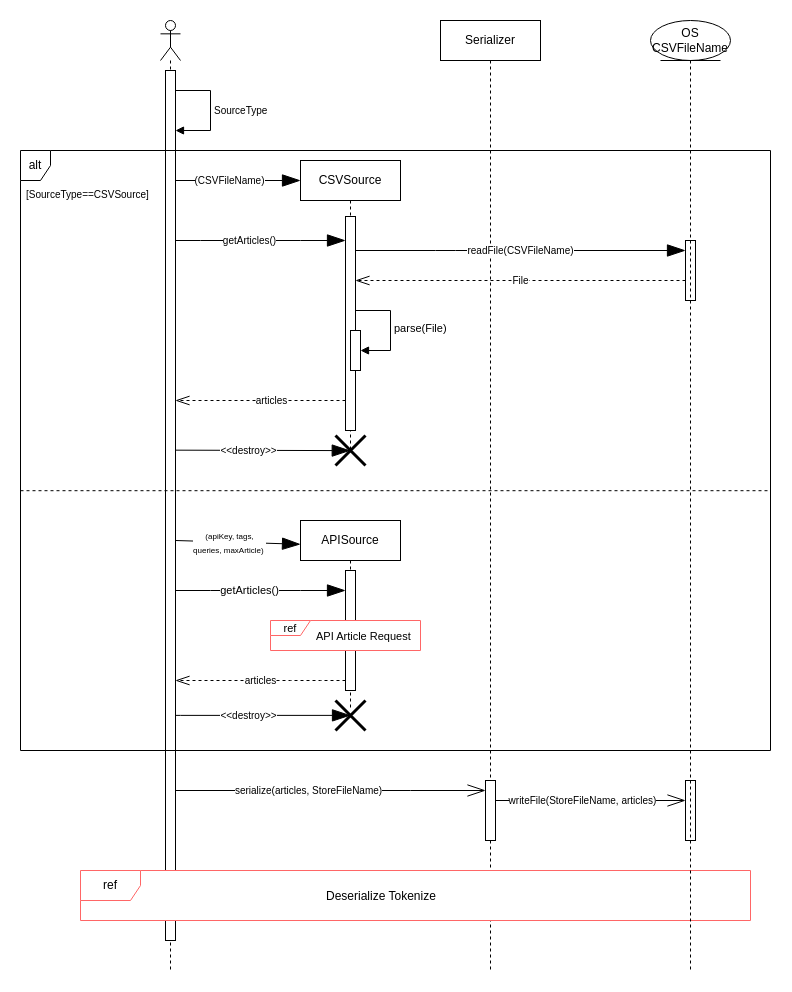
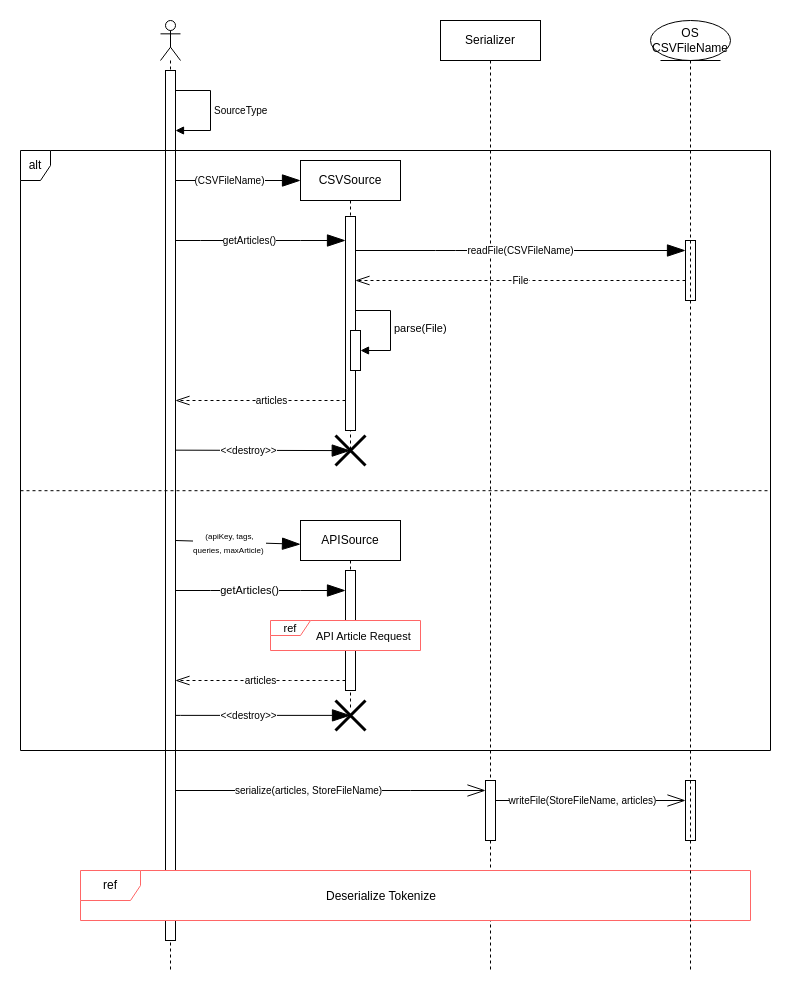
(91, 194) -> none
